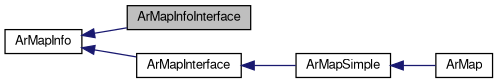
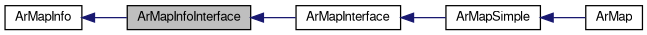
(115, 53) -> (280, 18)
